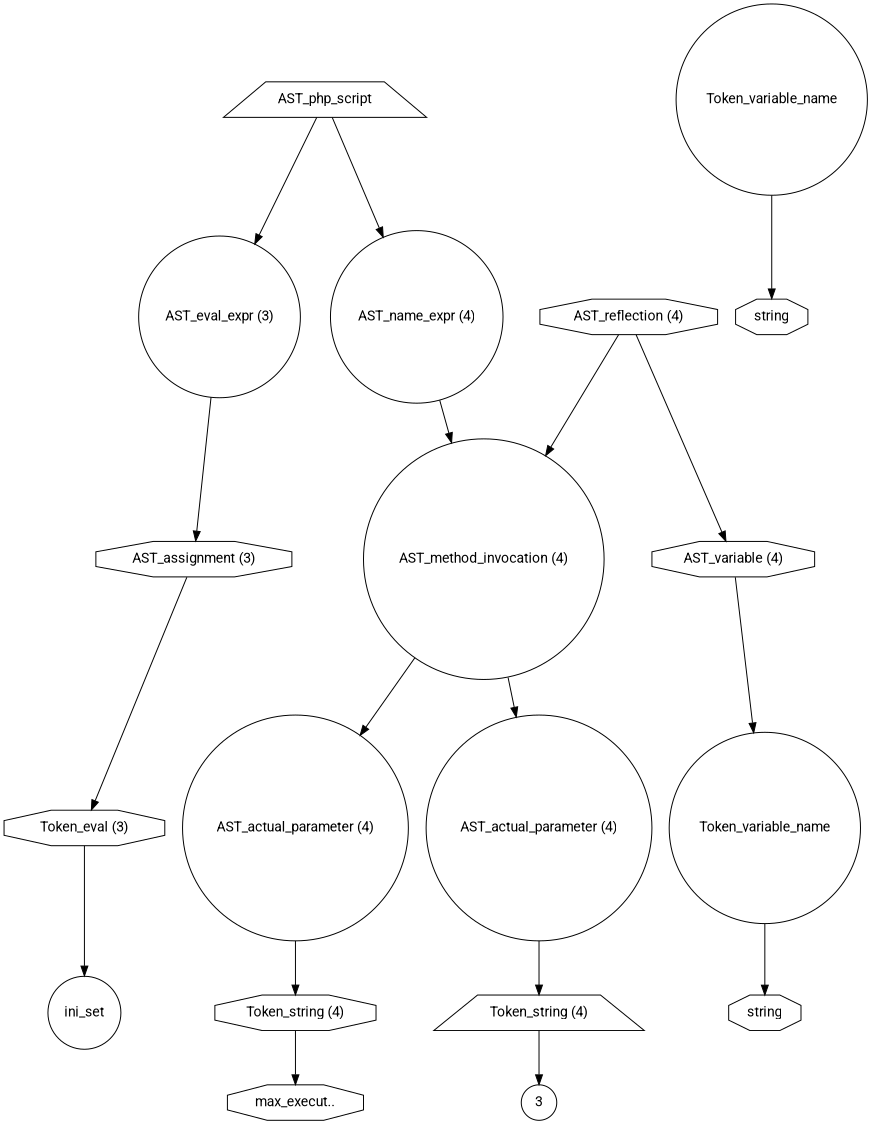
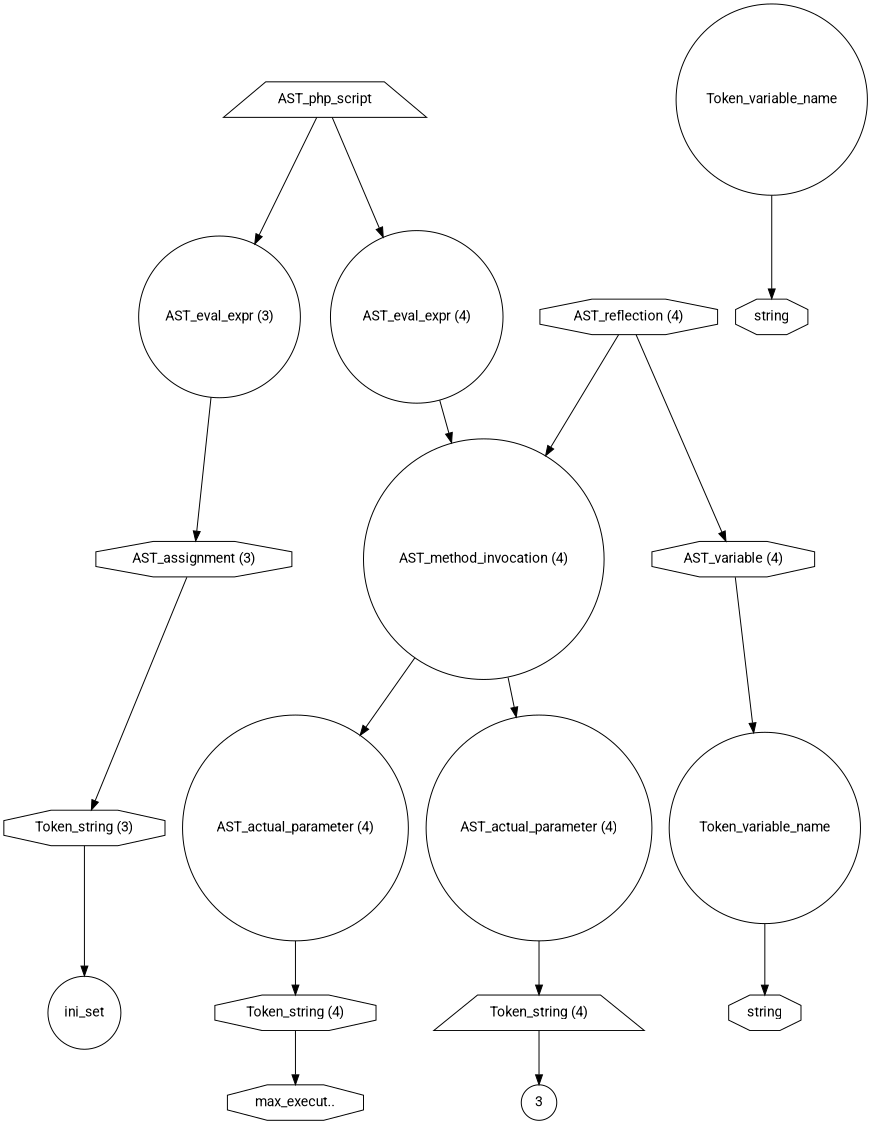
(417, 317) -> (417, 317)
(84, 828) -> (84, 828)
